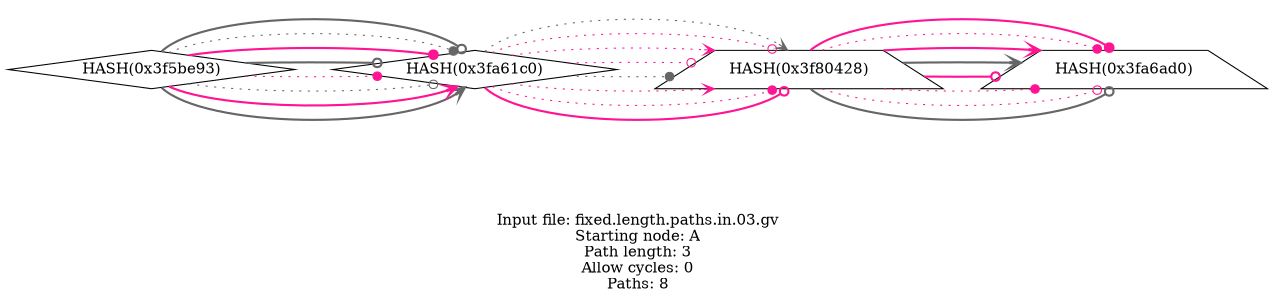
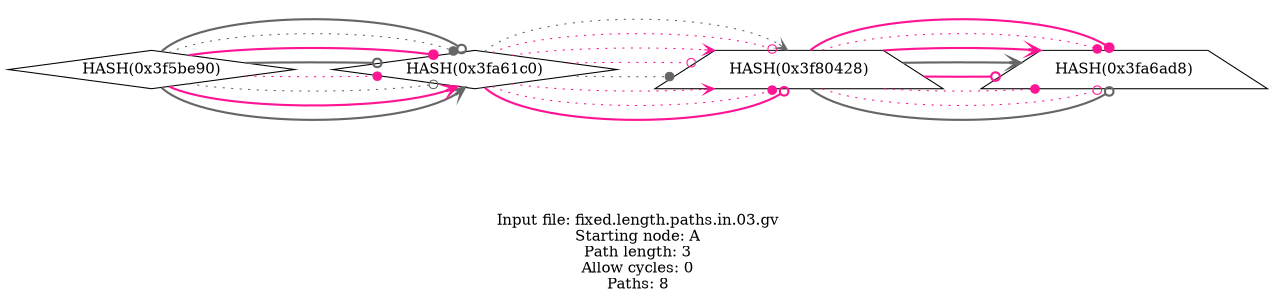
(151, 70) -> (151, 70)
(1124, 70) -> (1124, 70)
